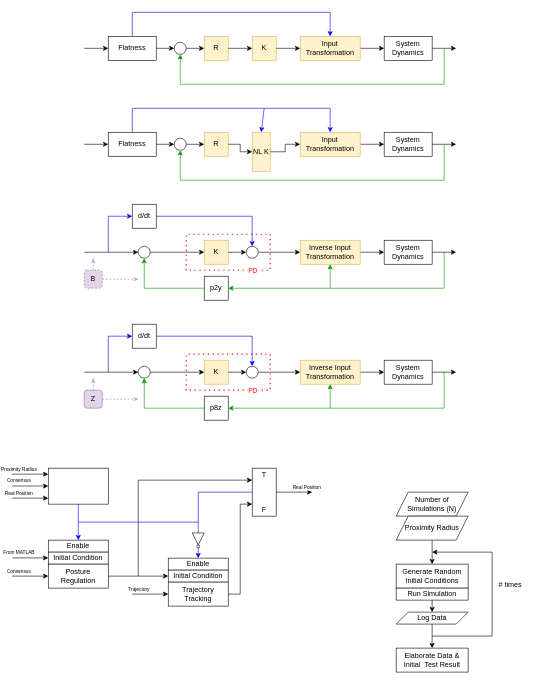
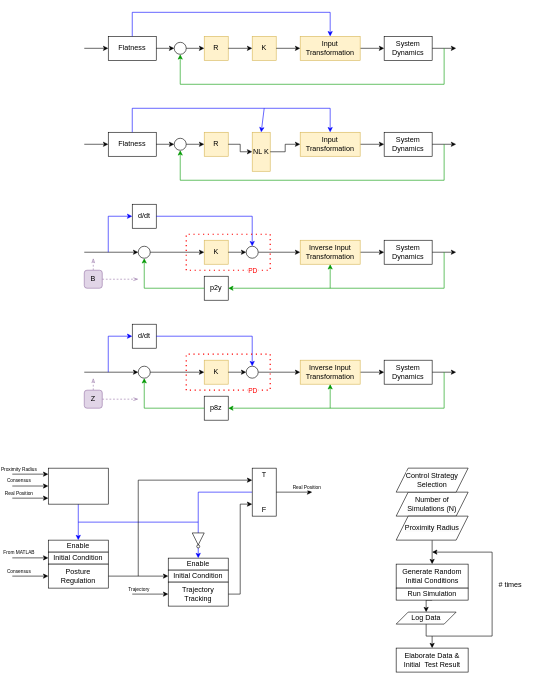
(93, 279) -> (93, 279)
none -> (432, 480)
(432, 618) -> (426, 618)
